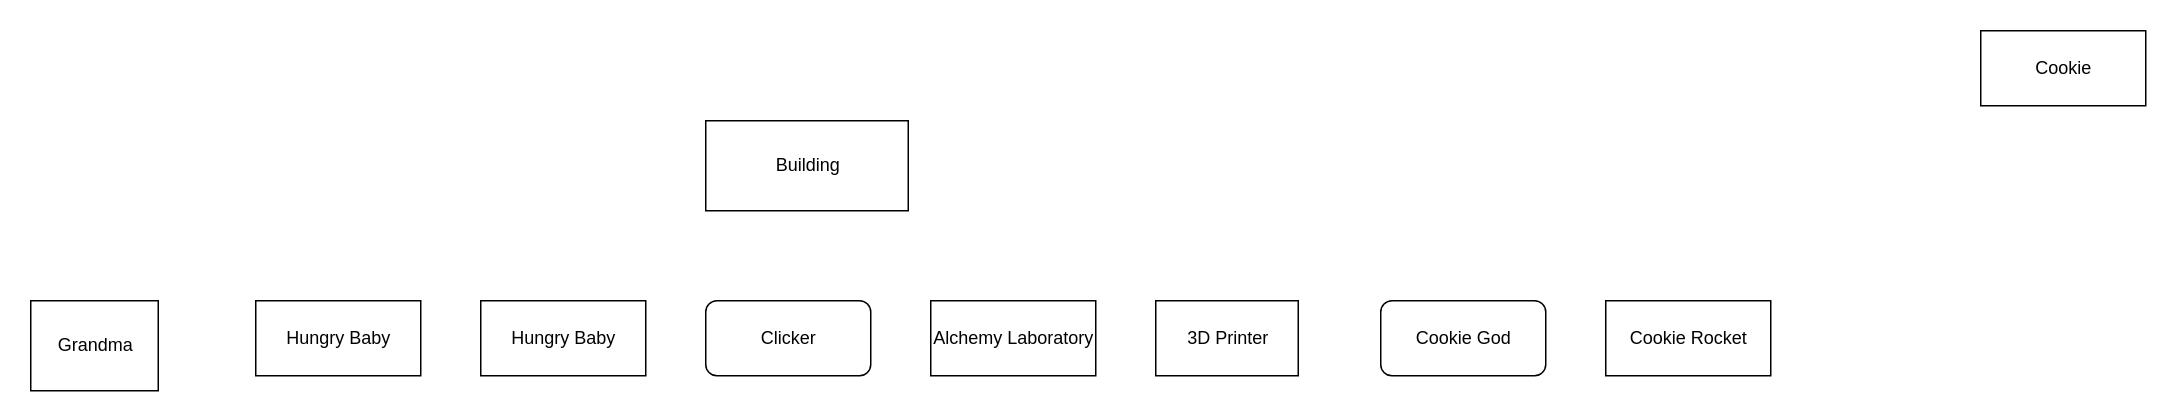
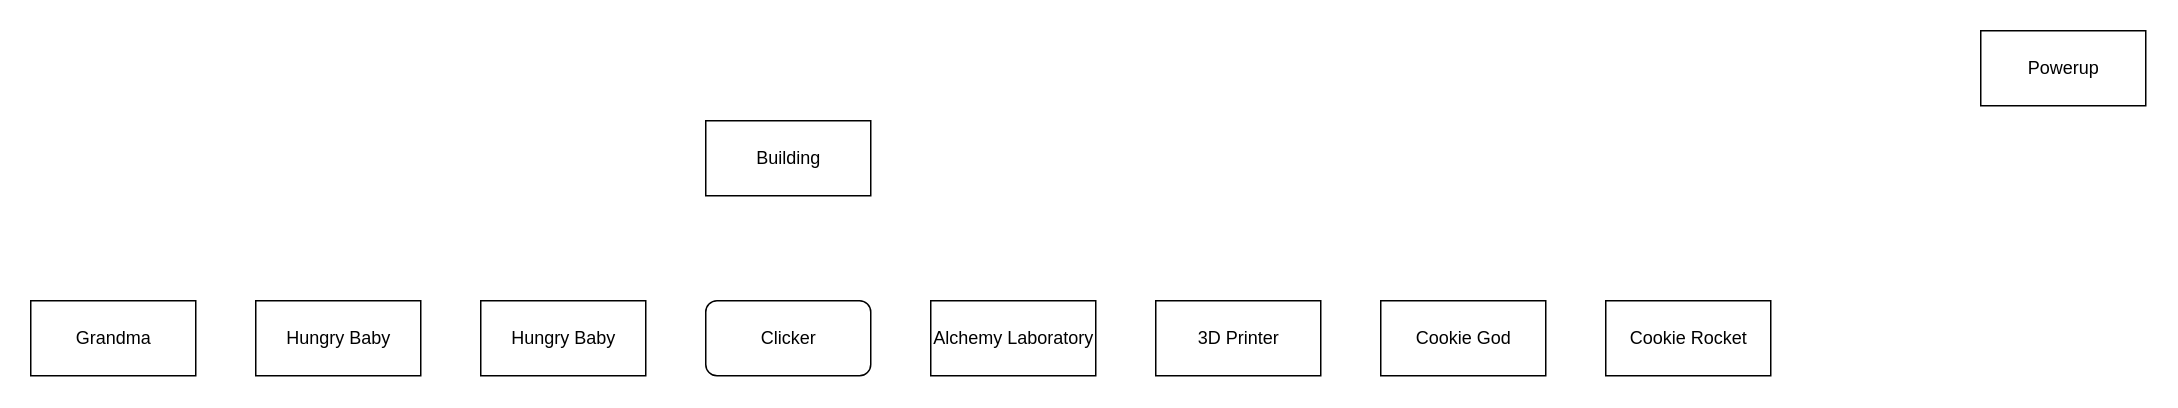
(2064, 68) -> (2064, 68)
(807, 166) -> (788, 158)
(1227, 338) -> (1238, 338)
(1463, 338) -> (1463, 338)
(95, 346) -> (113, 338)
